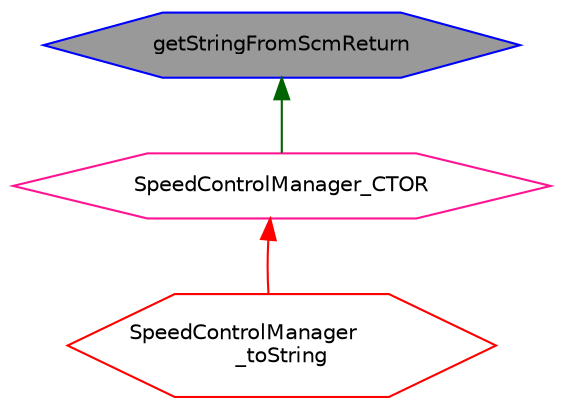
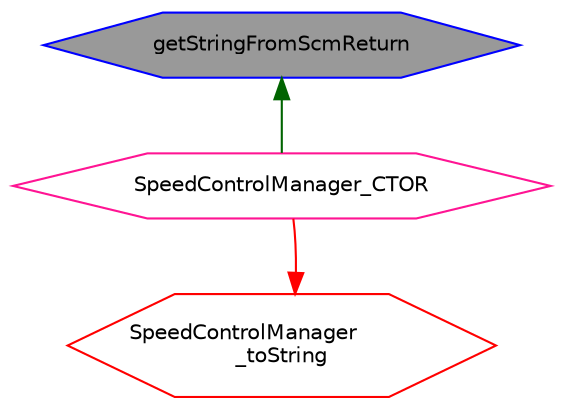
(268, 267) -> (296, 245)
